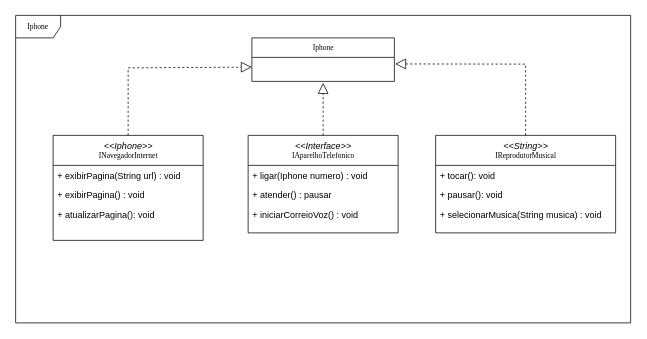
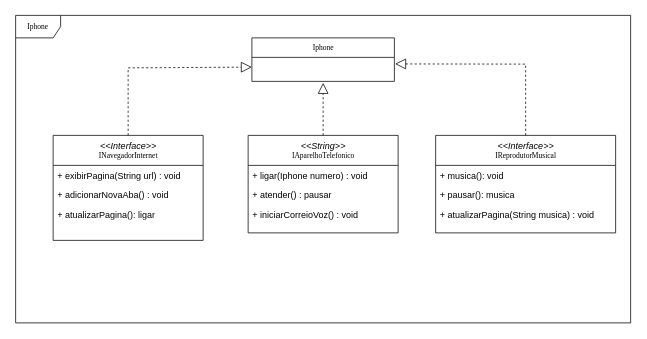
(128, 150) -> (128, 150)
(323, 150) -> (323, 150)
(526, 150) -> (526, 150)
(473, 176) -> (474, 176)
(106, 196) -> (117, 196)
(476, 196) -> (481, 196)
(112, 215) -> (114, 215)
(526, 220) -> (526, 220)
